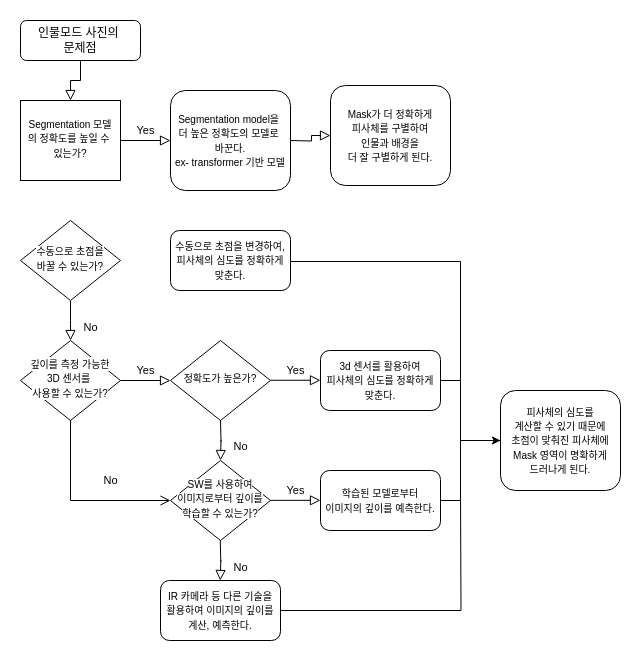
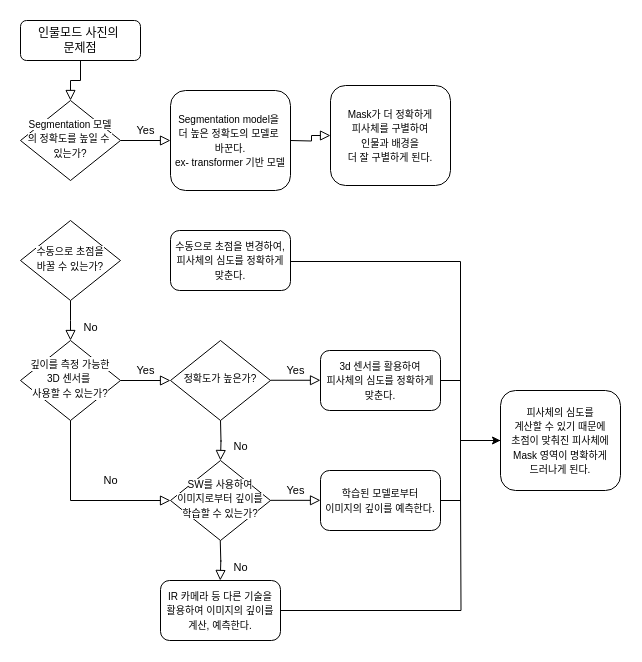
(71, 141) -> (71, 141)
(163, 501) -> (159, 501)
